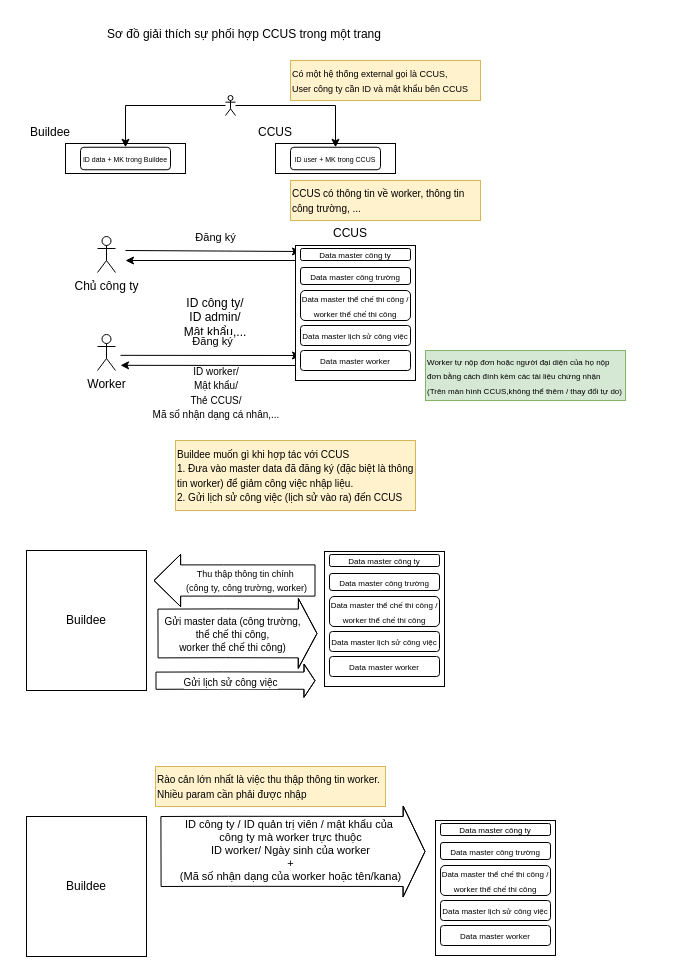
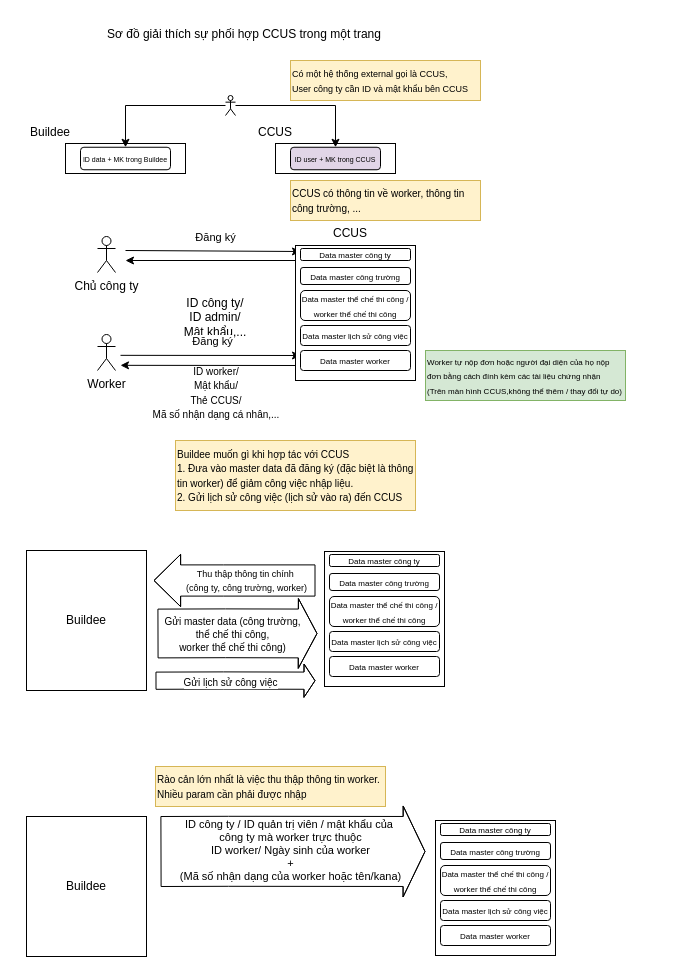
(336, 159) -> (336, 159)
